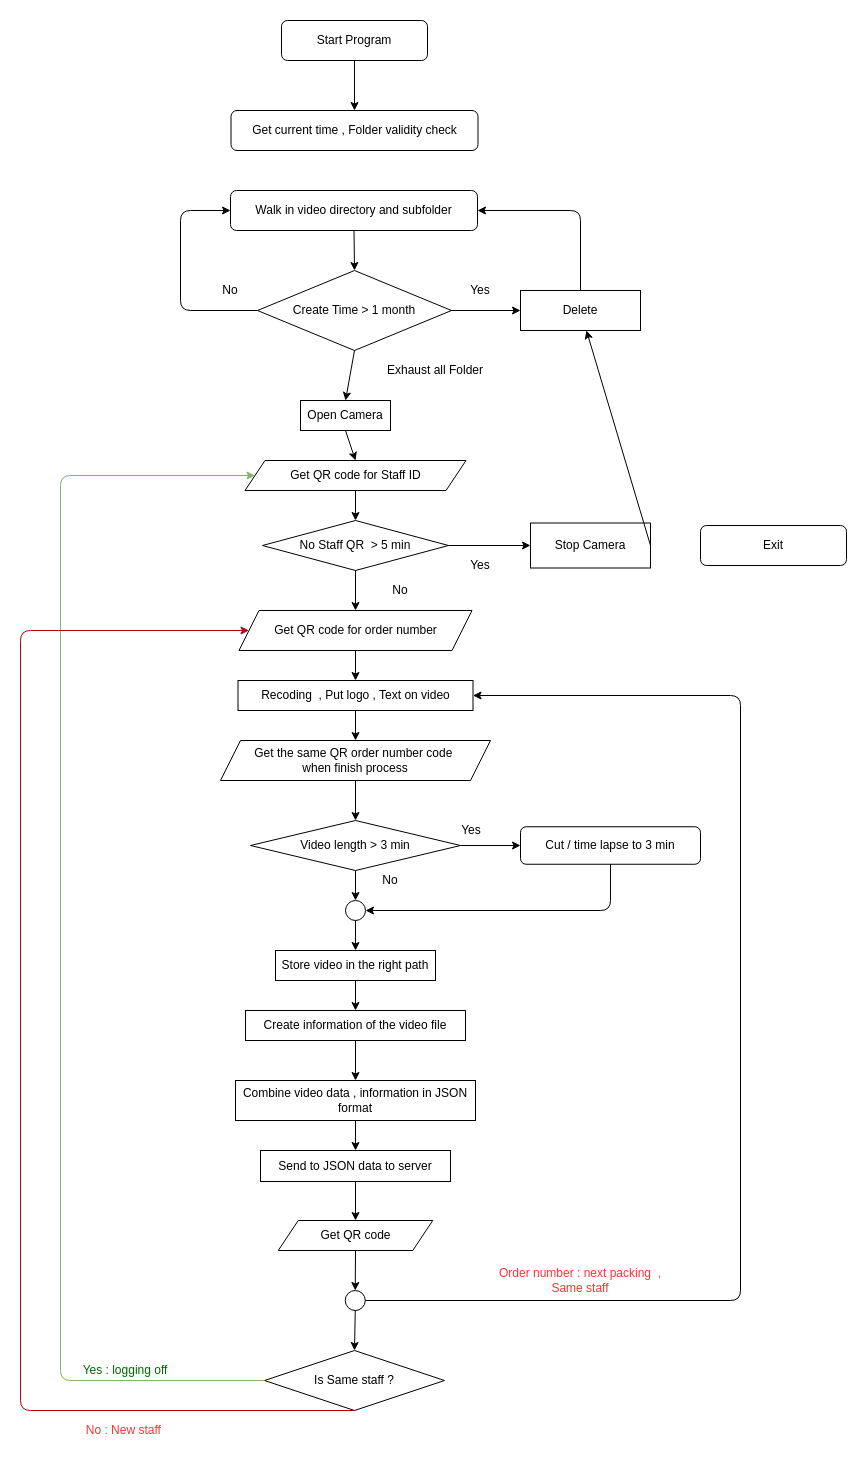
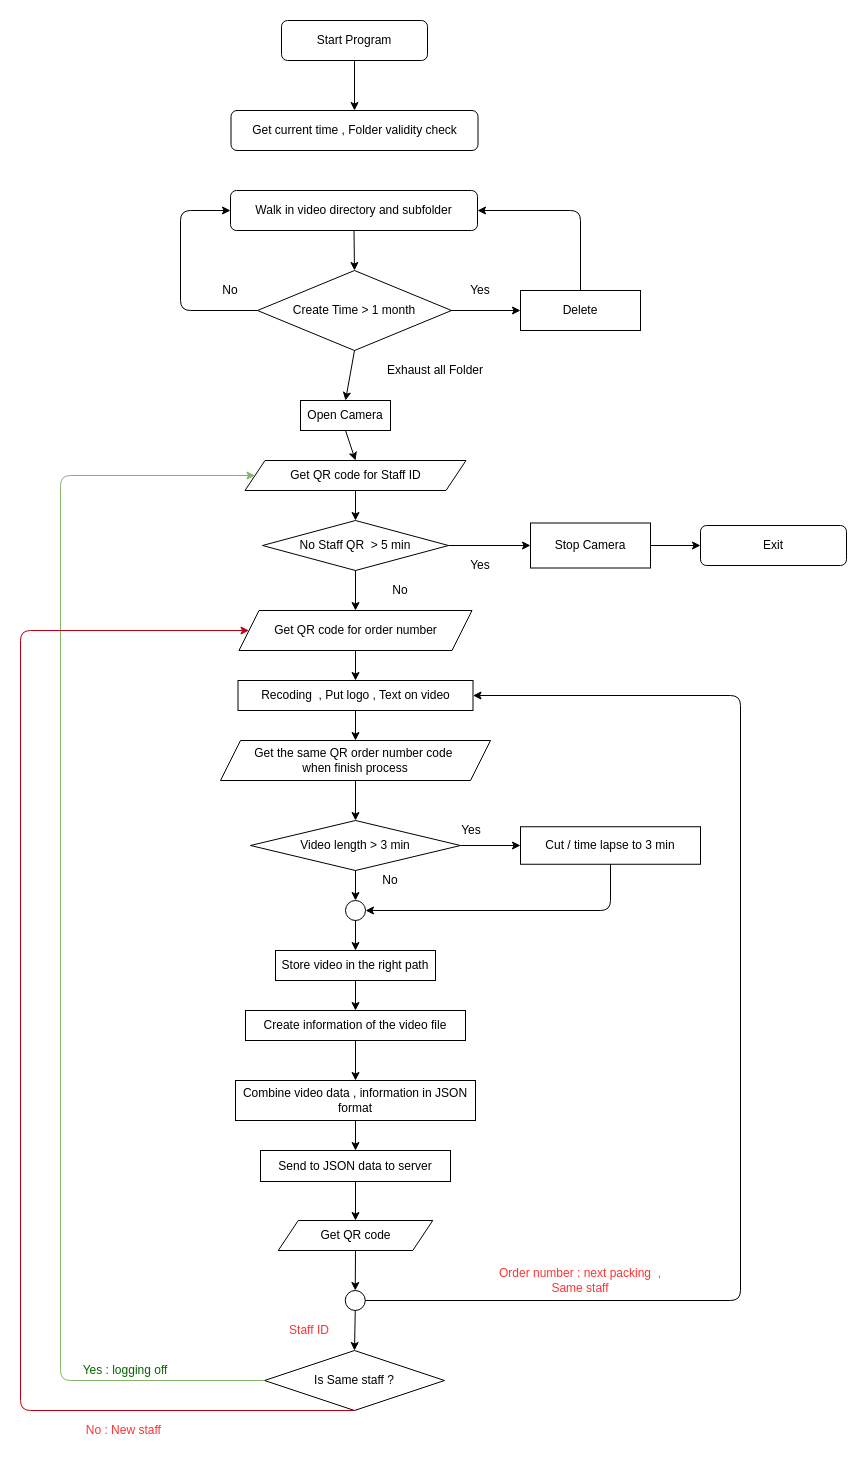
(620, 442) -> (672, 546)
(611, 846) -> (611, 846)
none -> (309, 1331)
